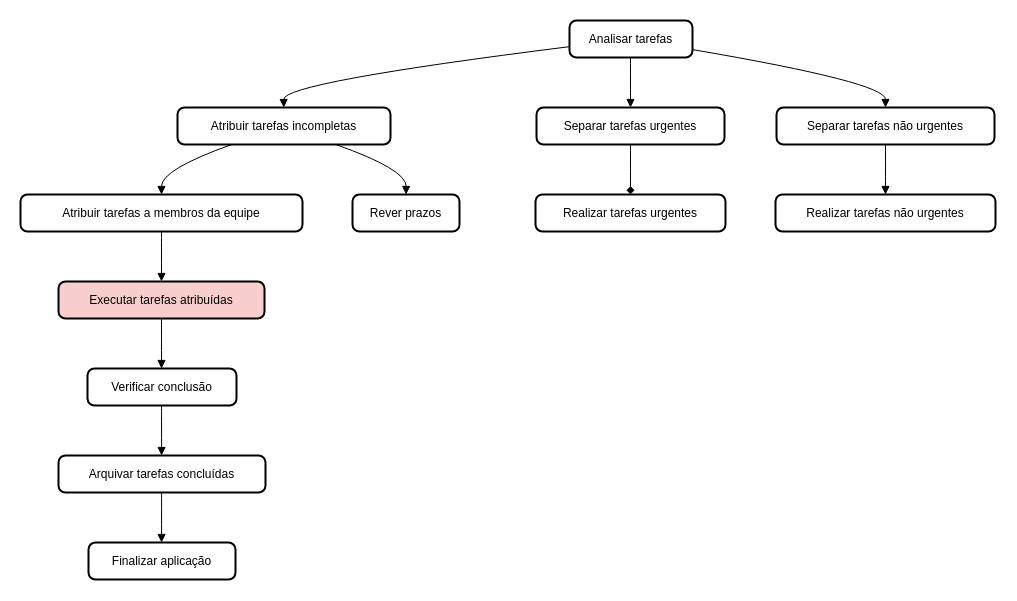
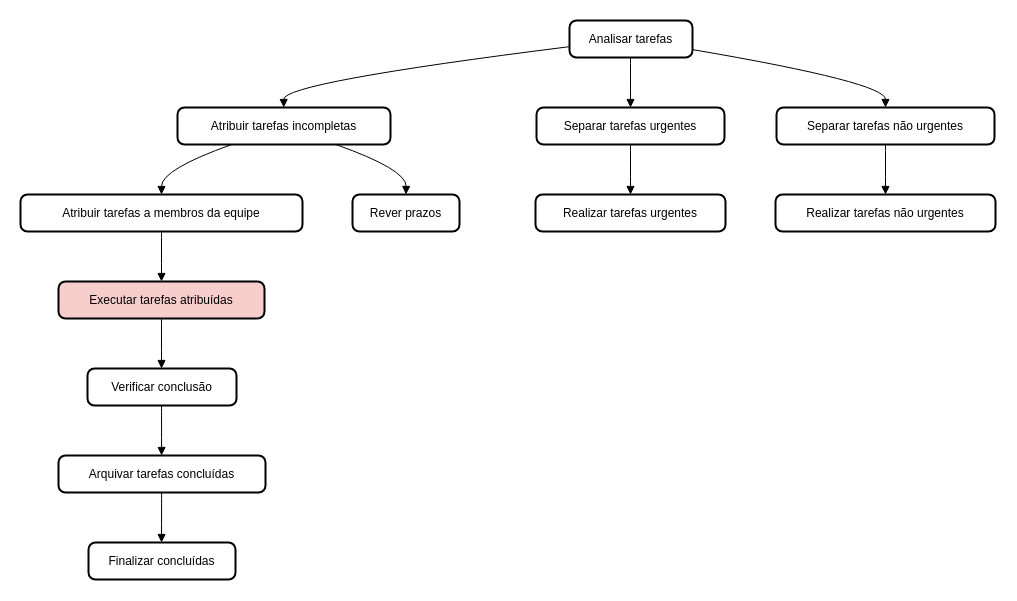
(631, 185) -> (631, 185)
(162, 562) -> (162, 562)
